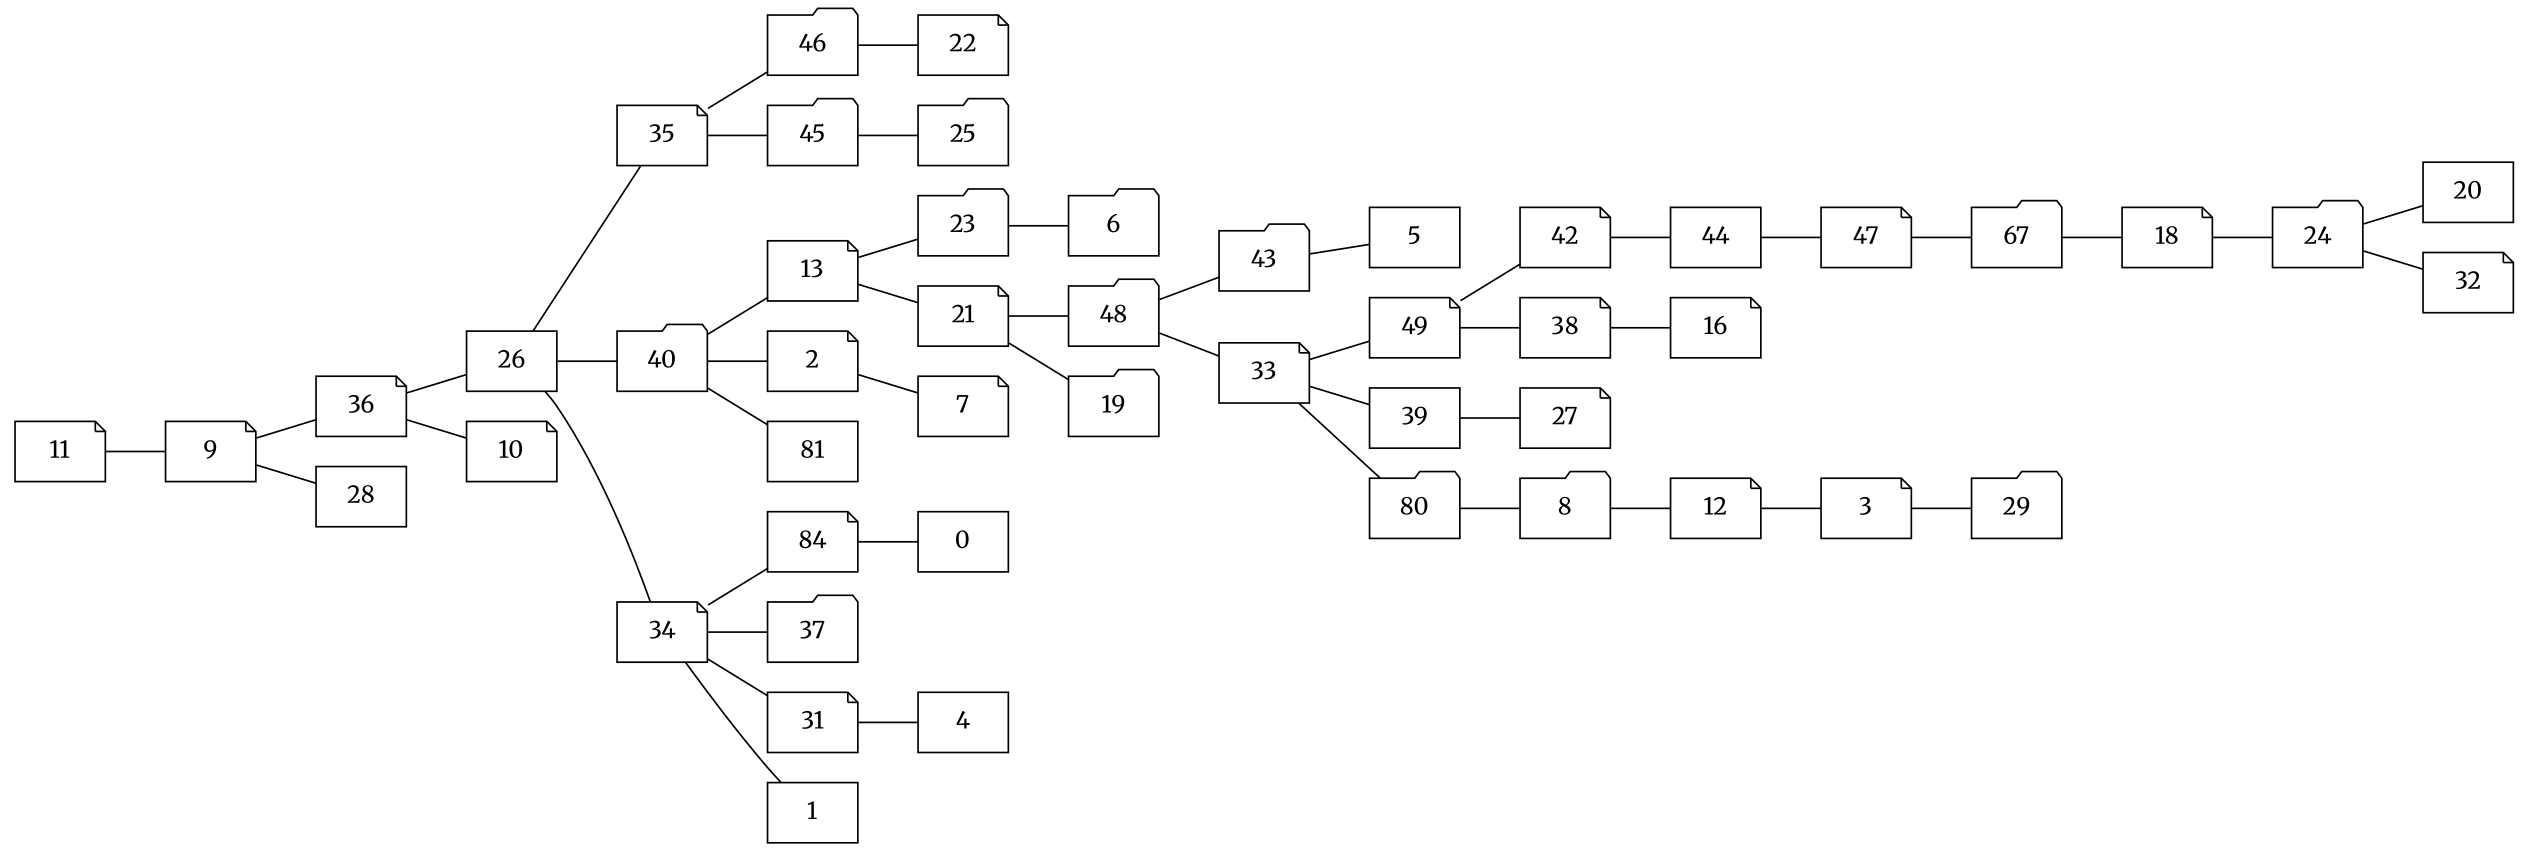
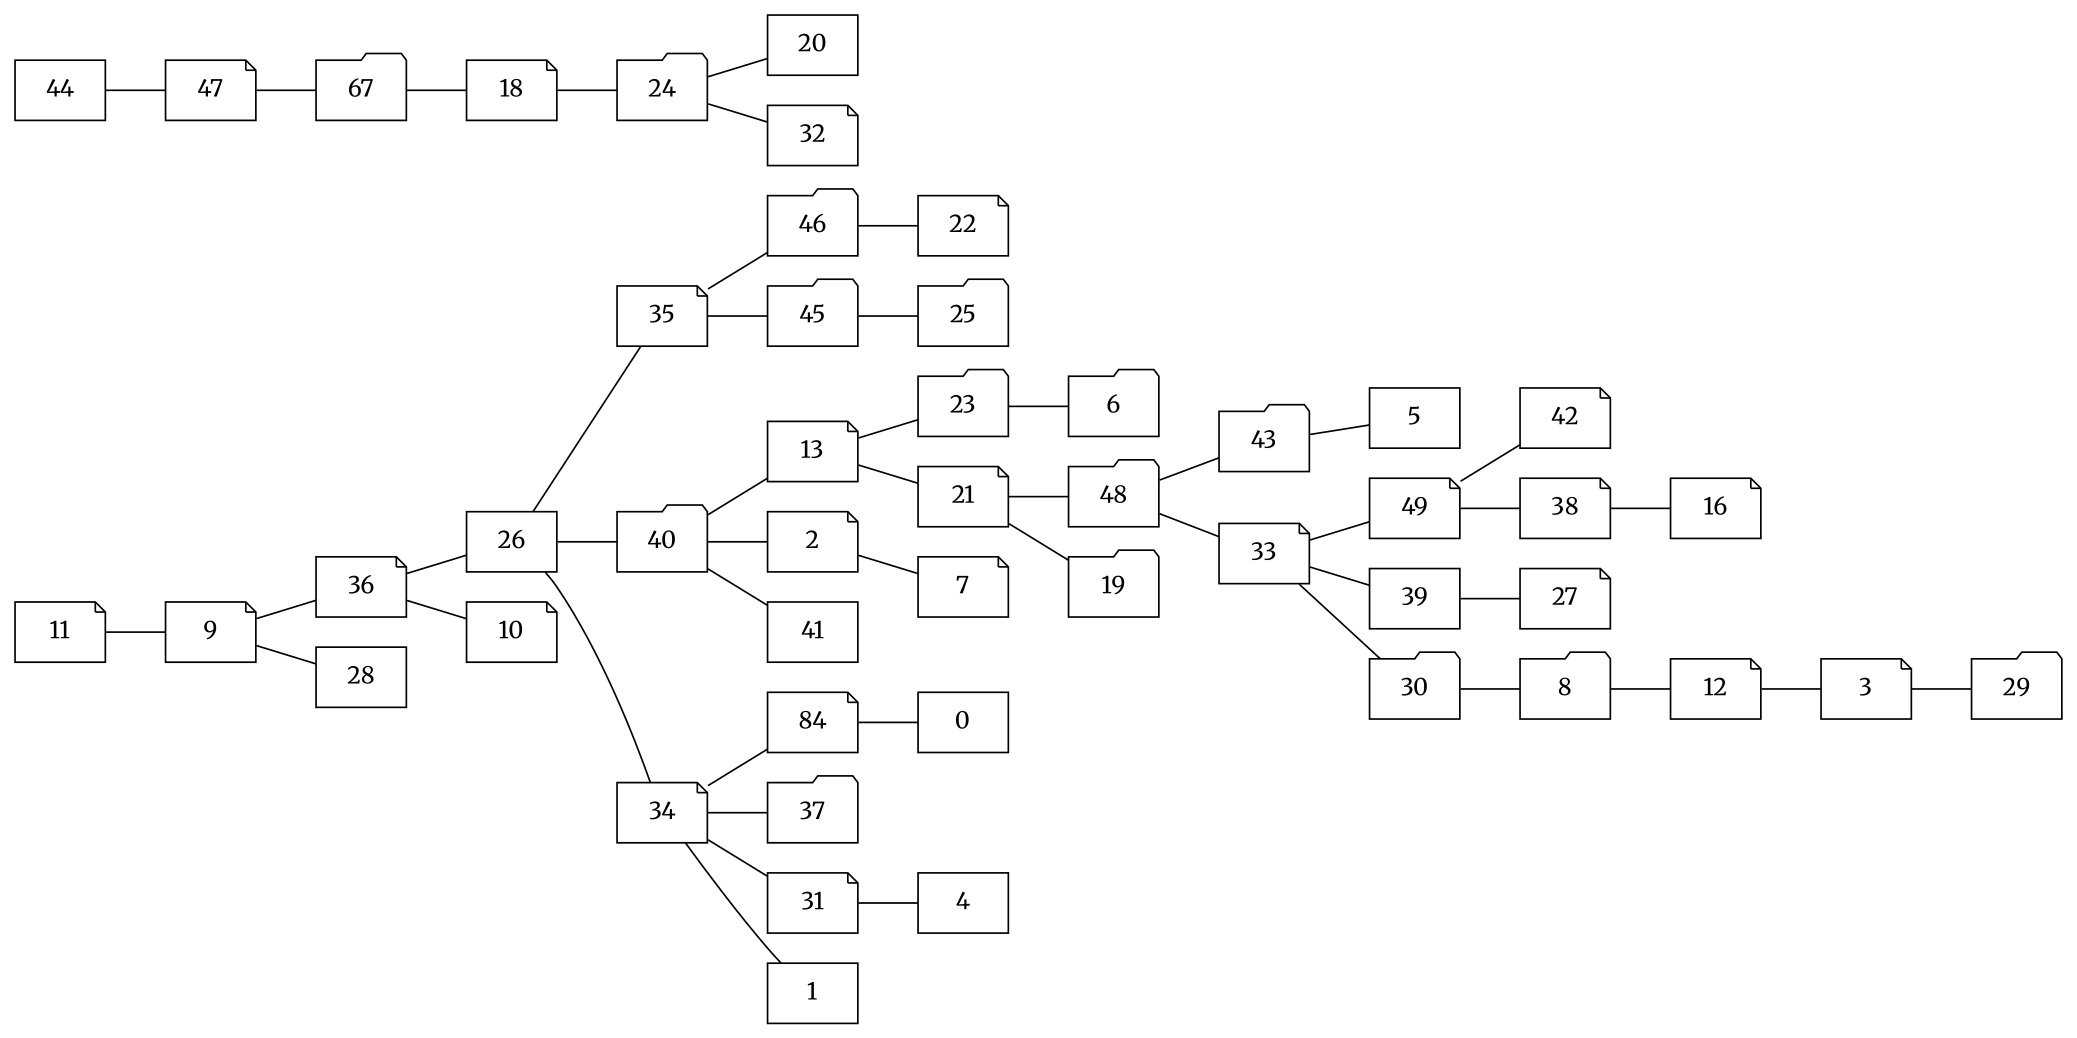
(1641, 237) -> none
(813, 452) -> (813, 632)
(1415, 508) -> (1415, 689)
